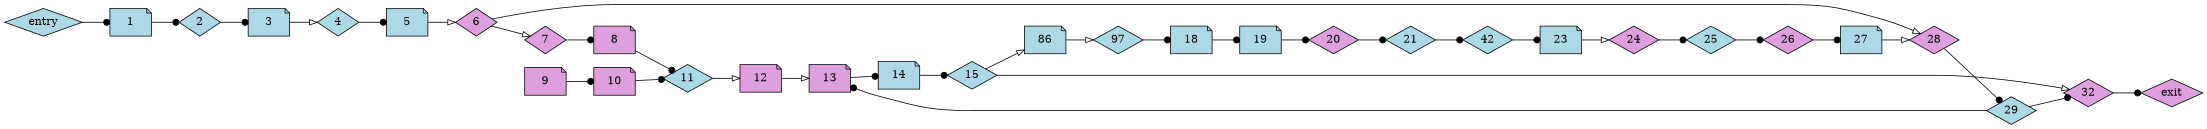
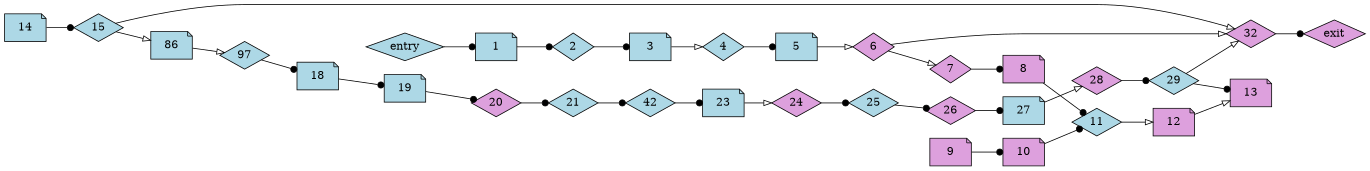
(1204, 5) -> (1054, 34)
(861, 77) -> none
(2047, 102) -> (1209, 59)
